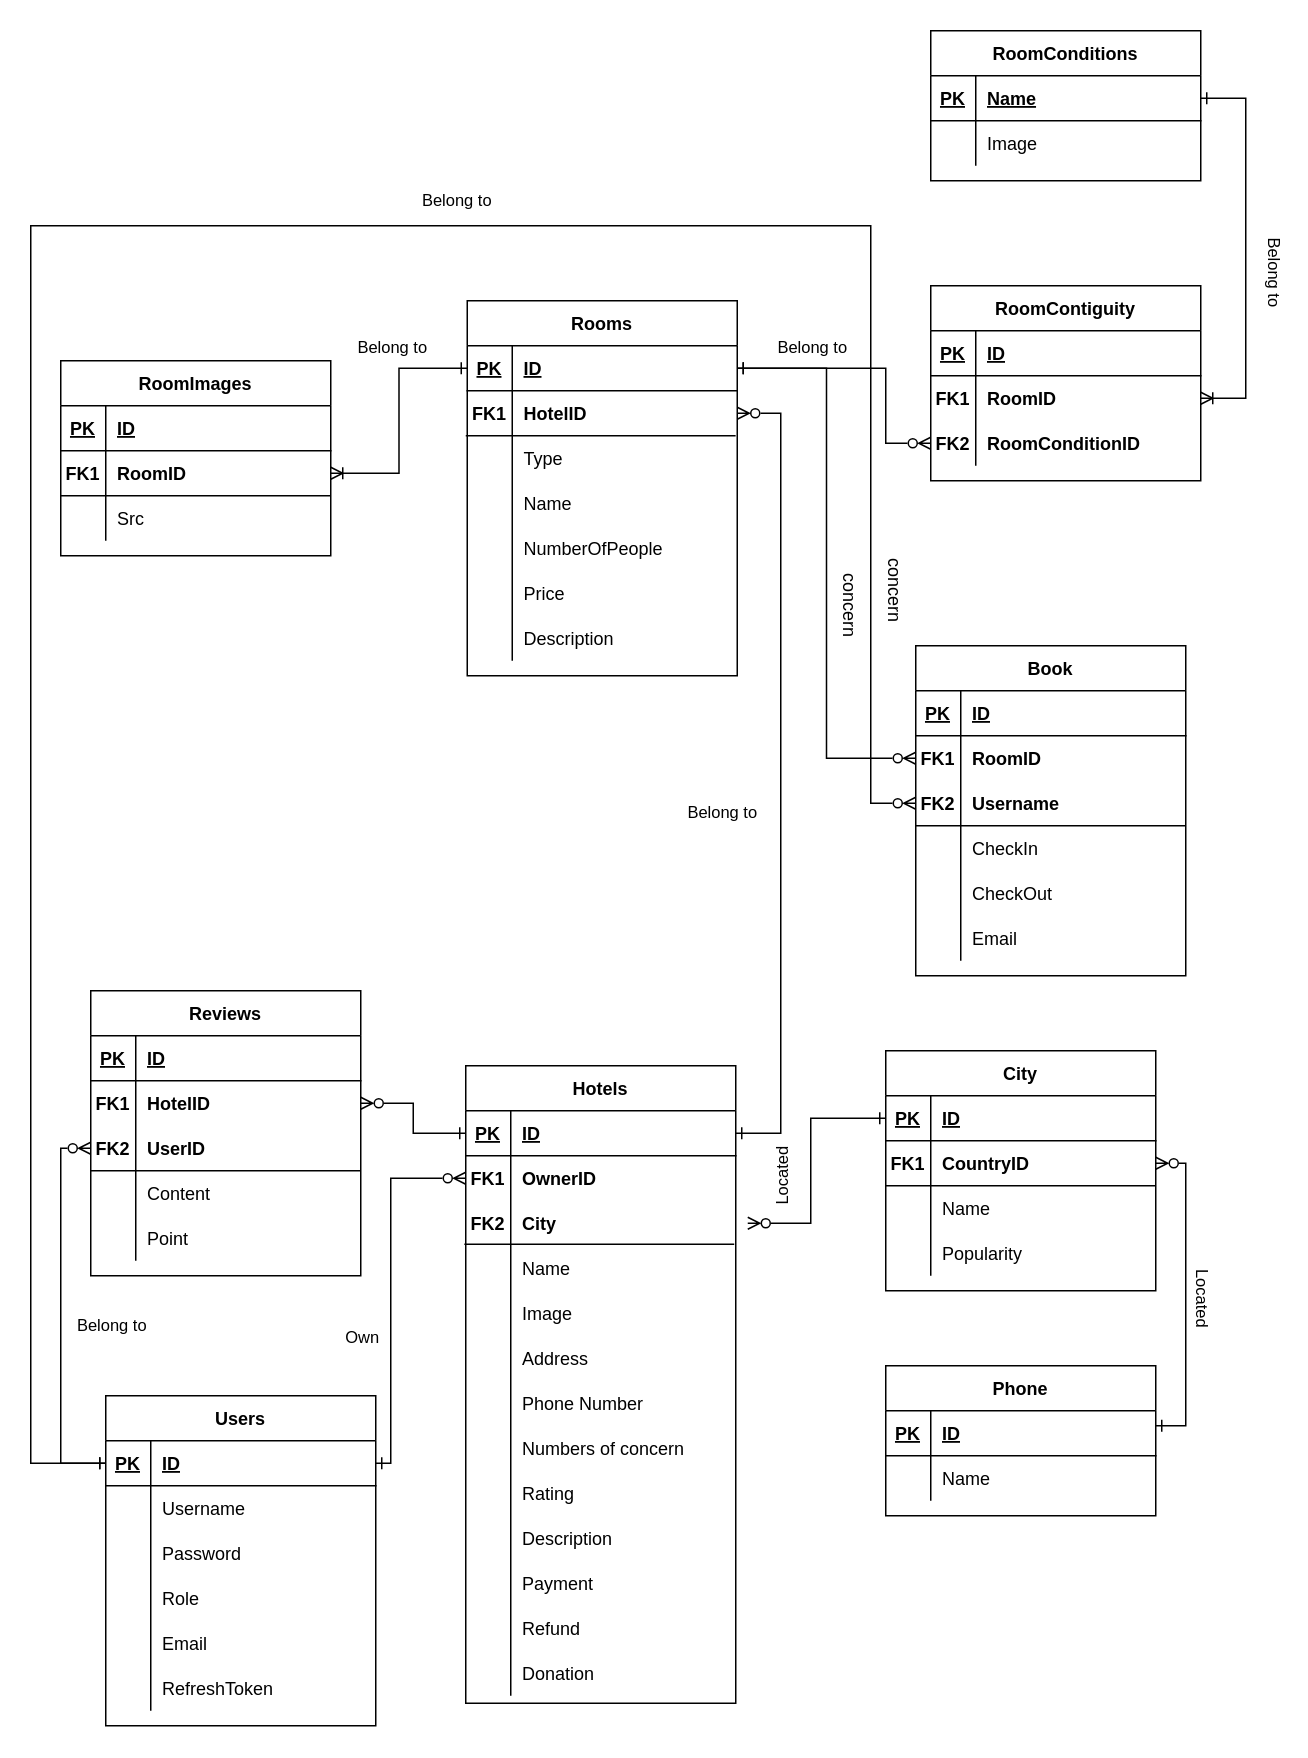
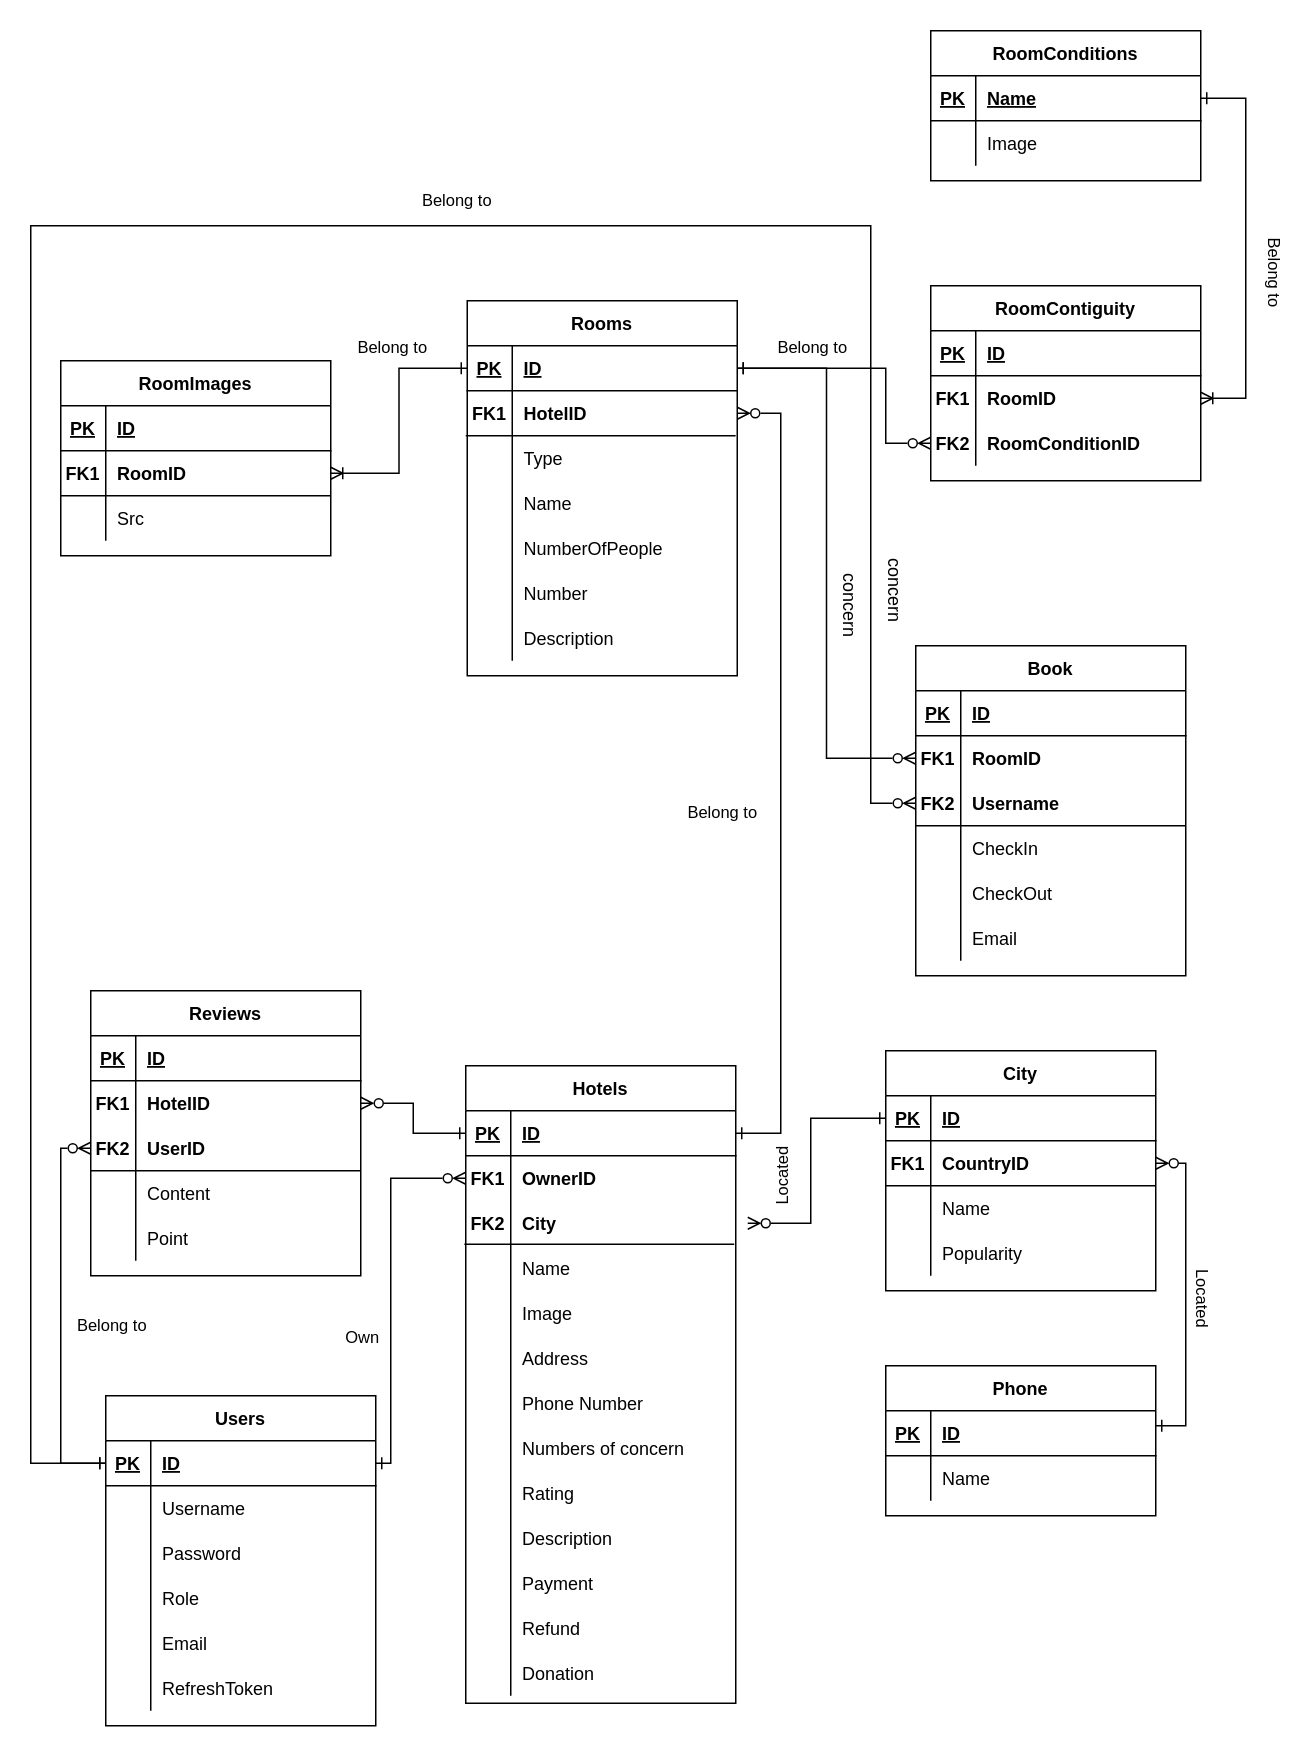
(546, 594) -> (554, 594)
